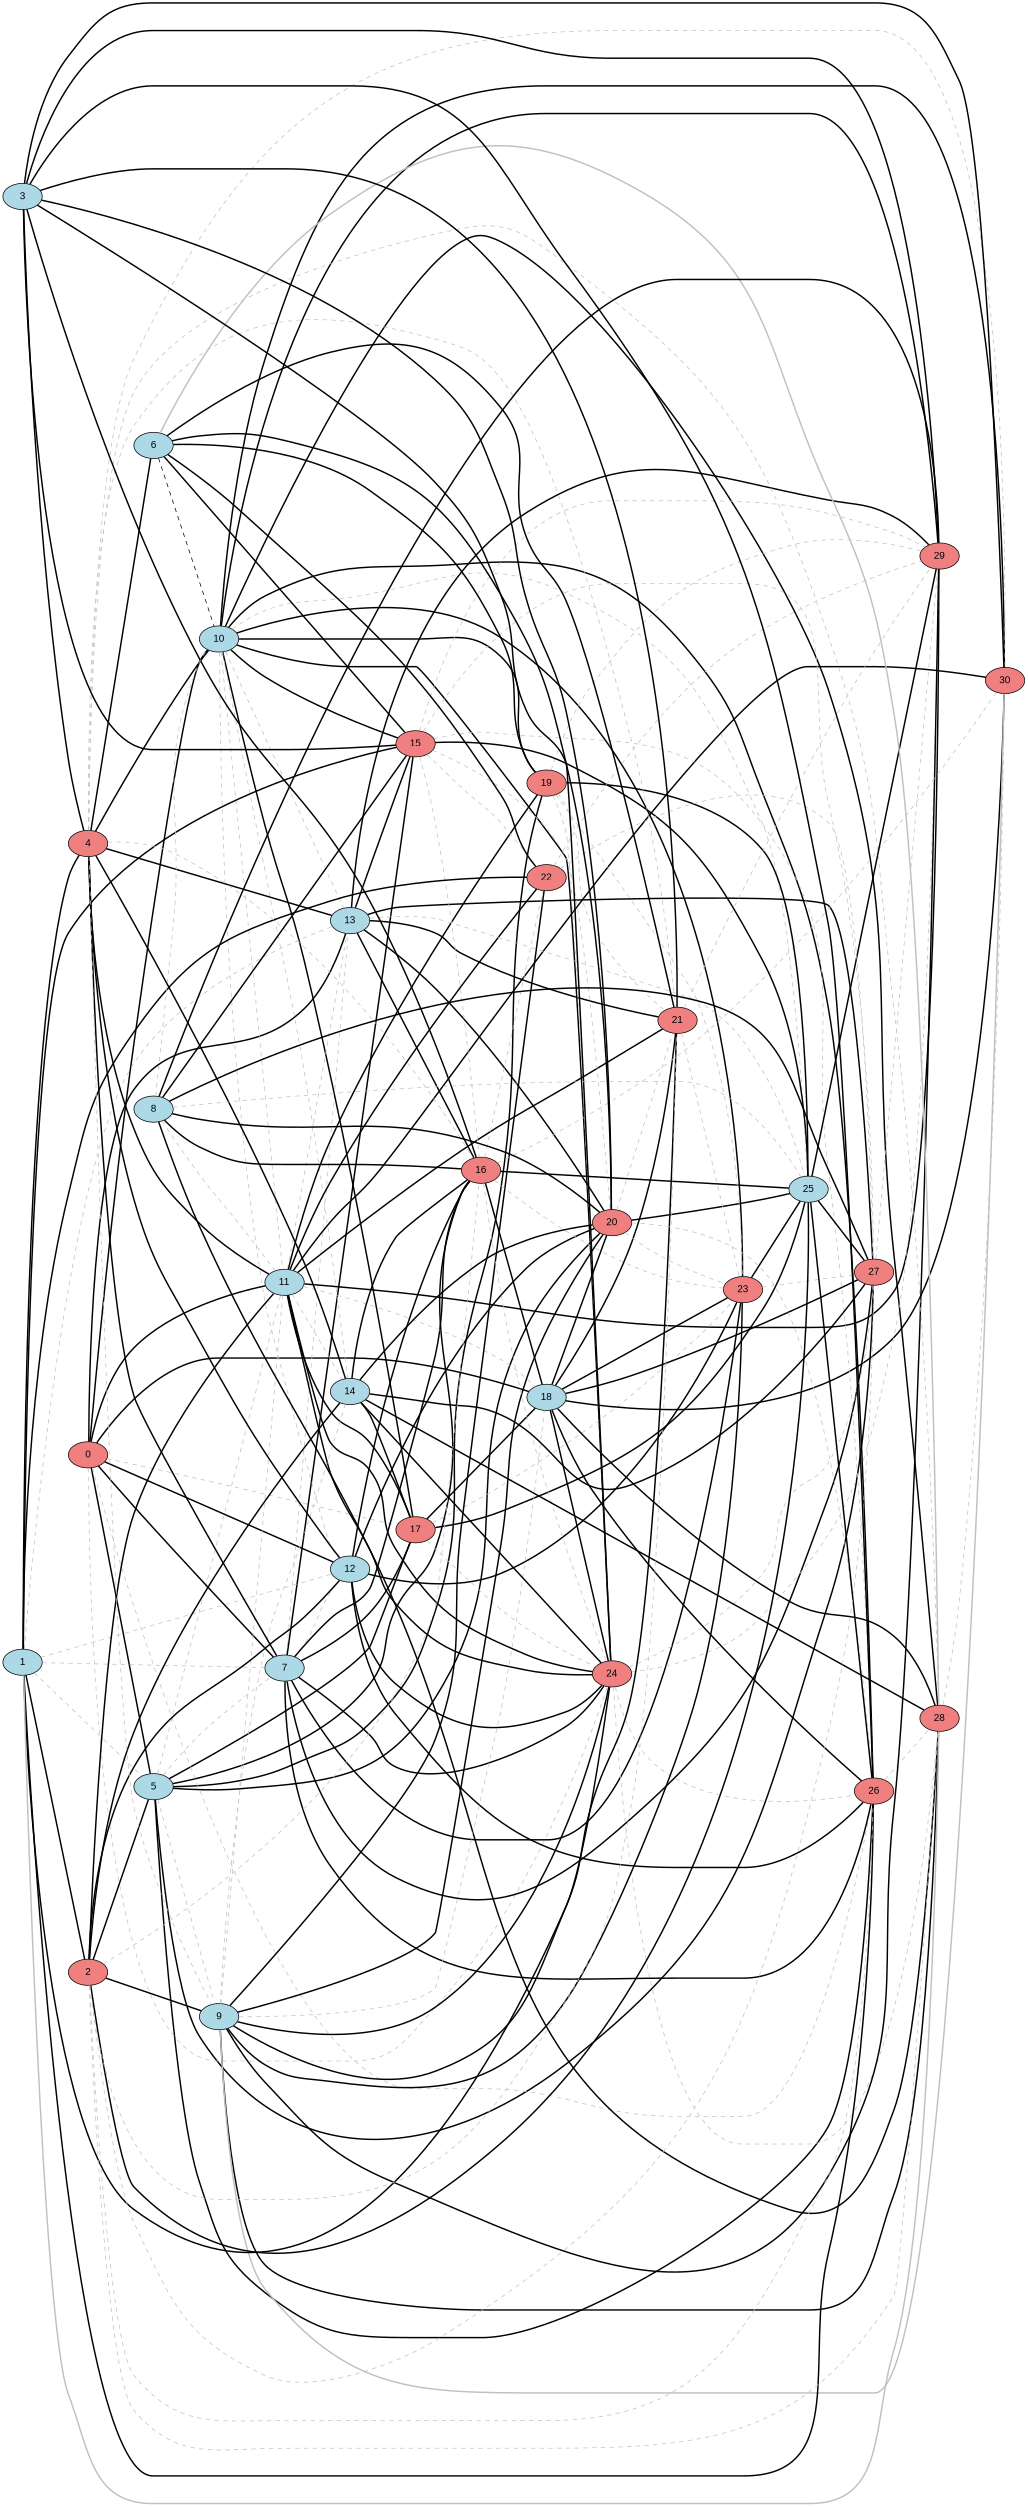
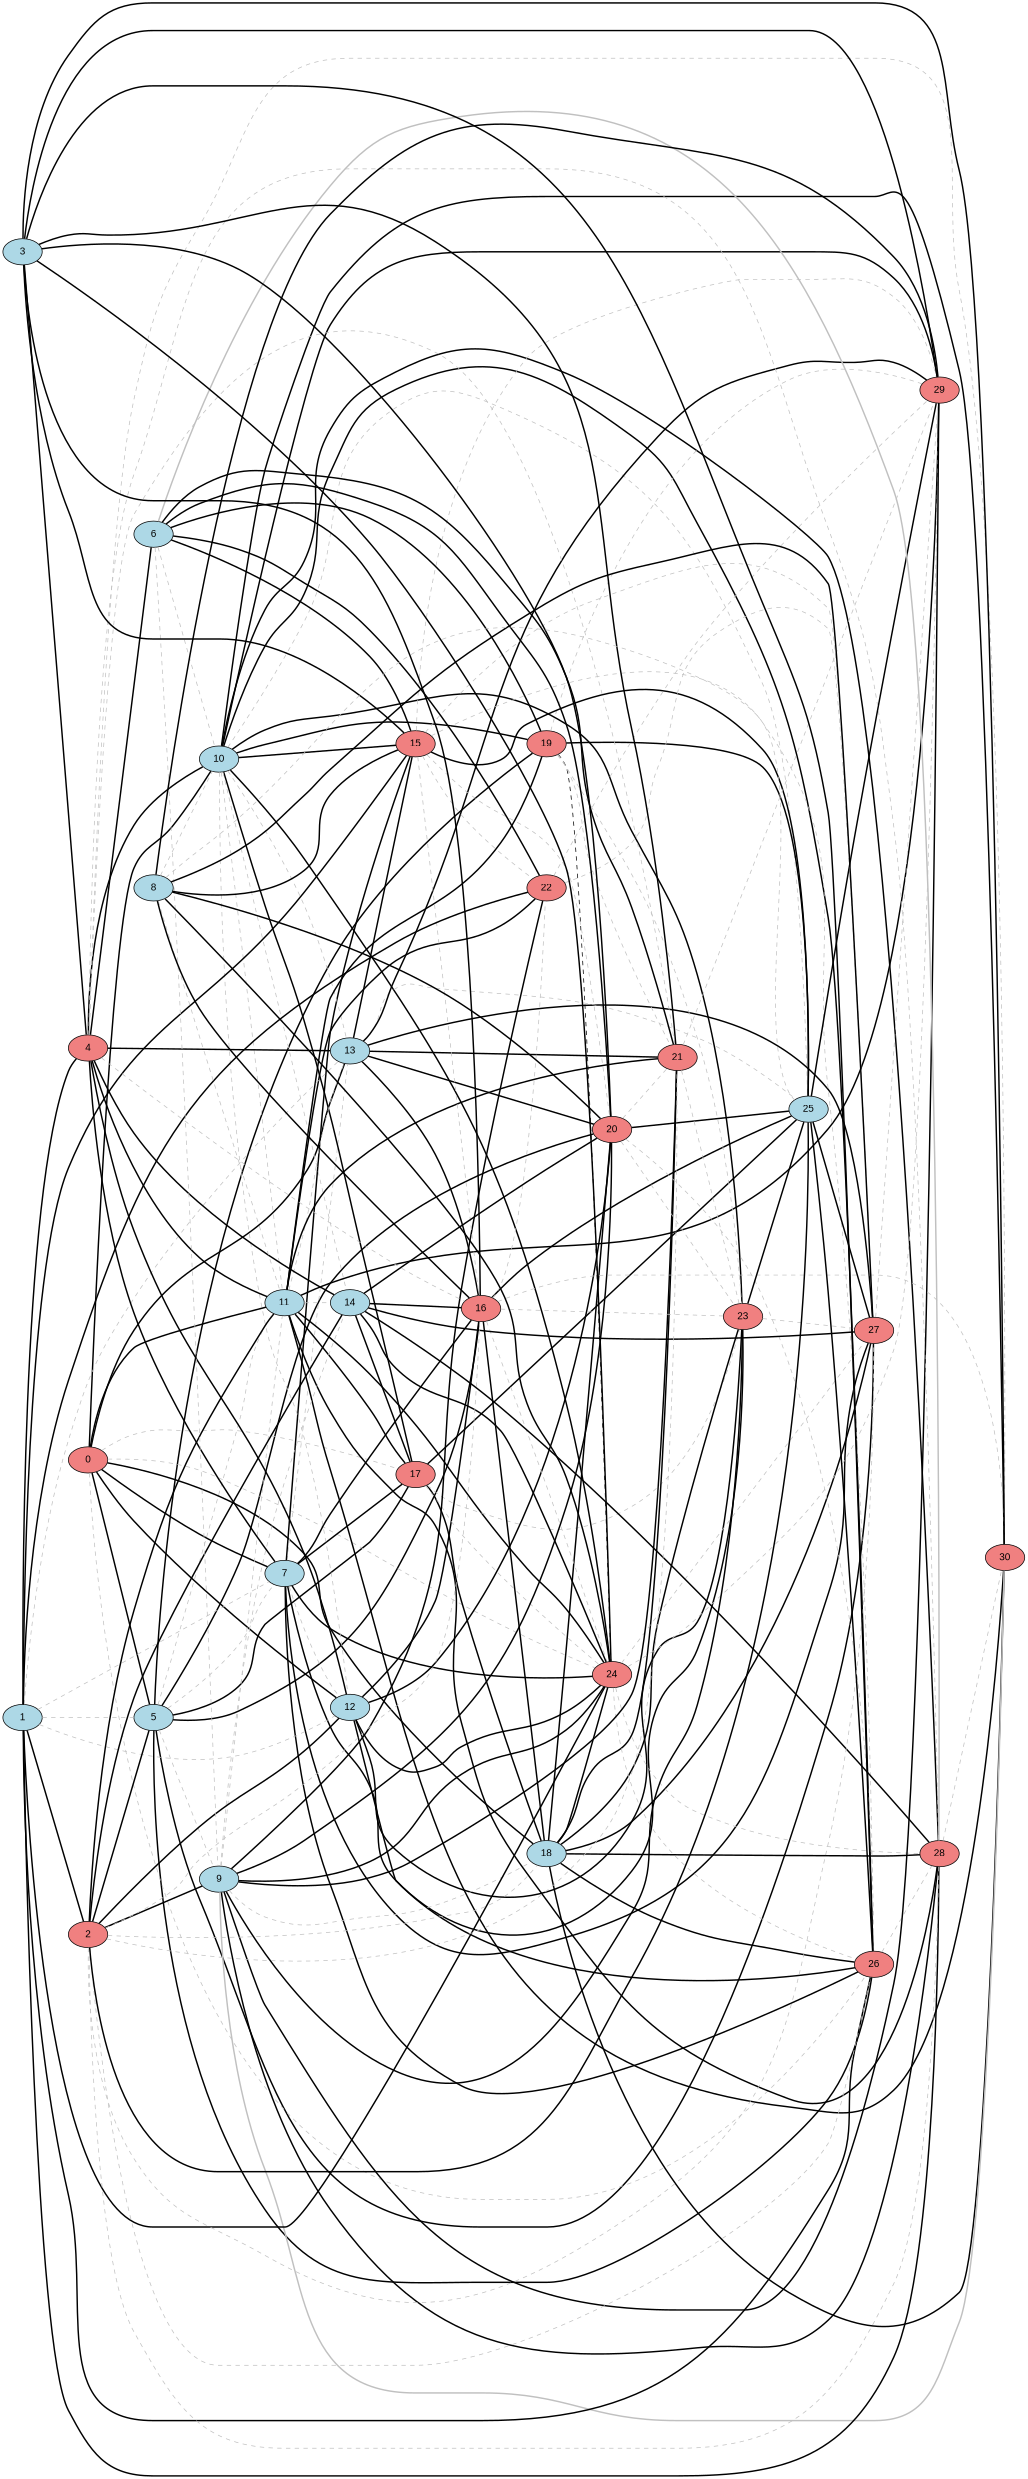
(186, 542) -> (186, 647)
(590, 1227) -> (594, 1206)
(425, 1324) -> (331, 1932)
(109, 1438) -> (189, 1207)
(453, 2504) -> (397, 2476)
